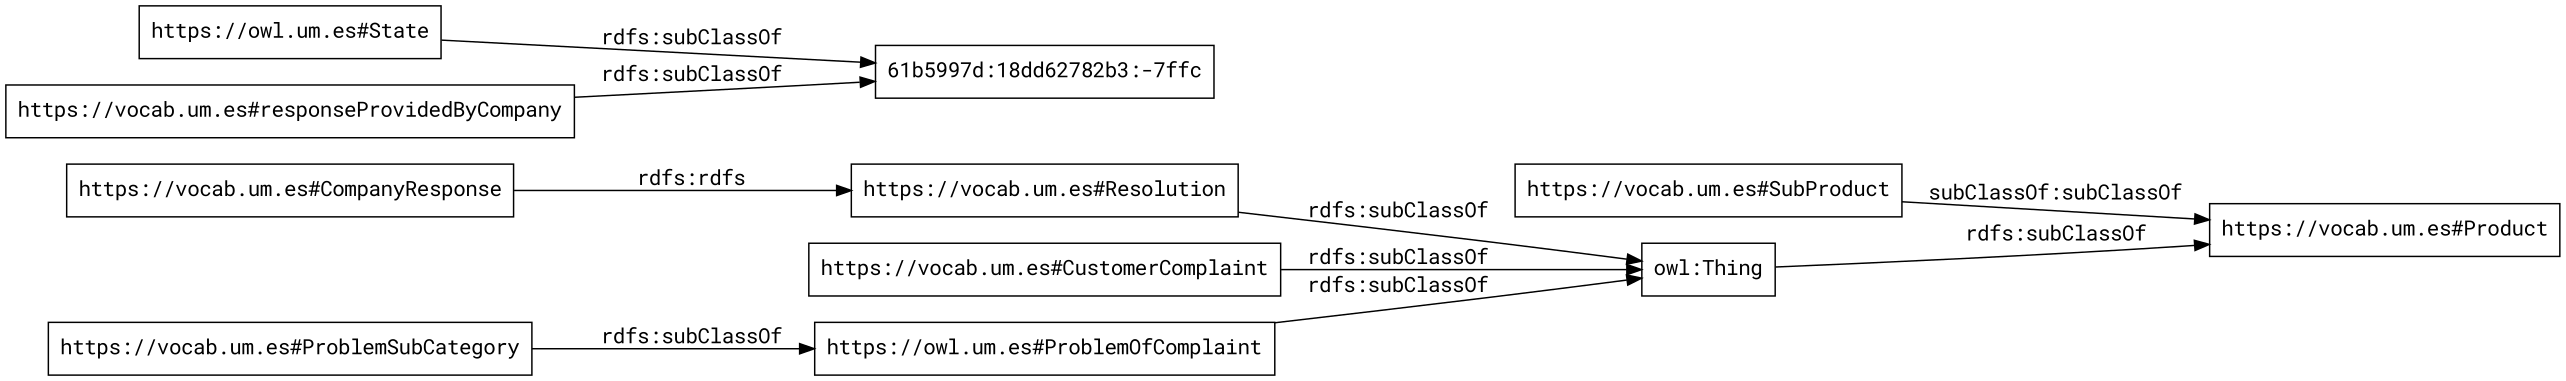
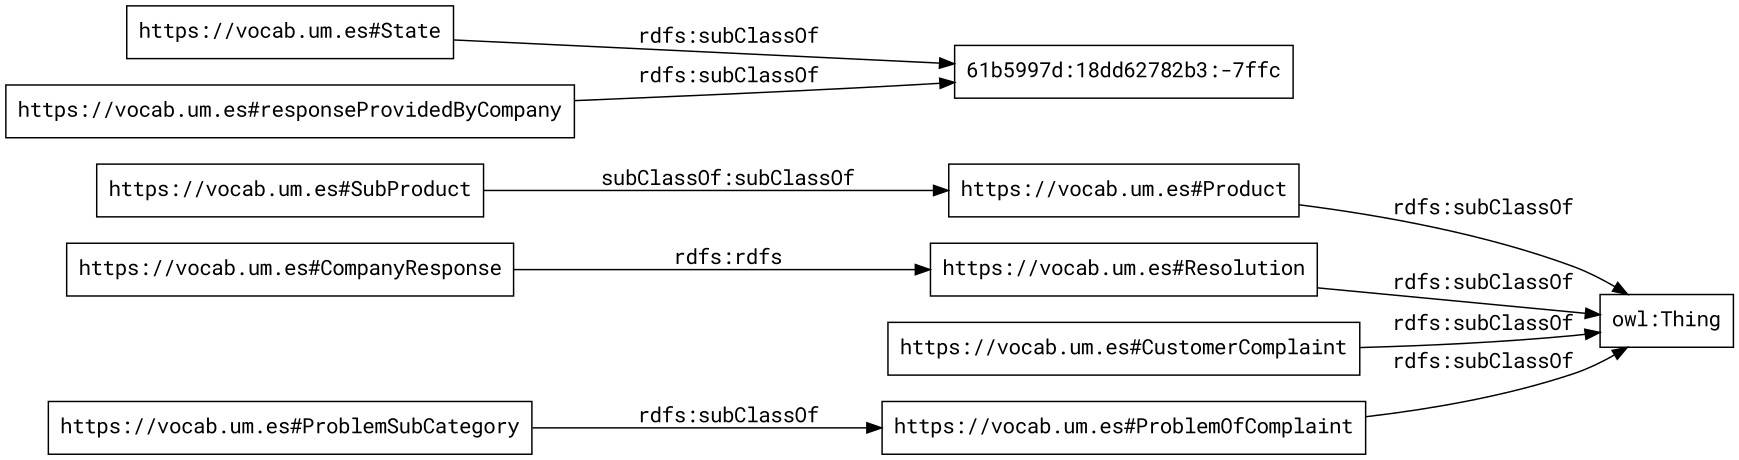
(290, 32) -> (290, 32)
(1985, 257) -> (1461, 233)
(1045, 349) -> (1124, 428)
